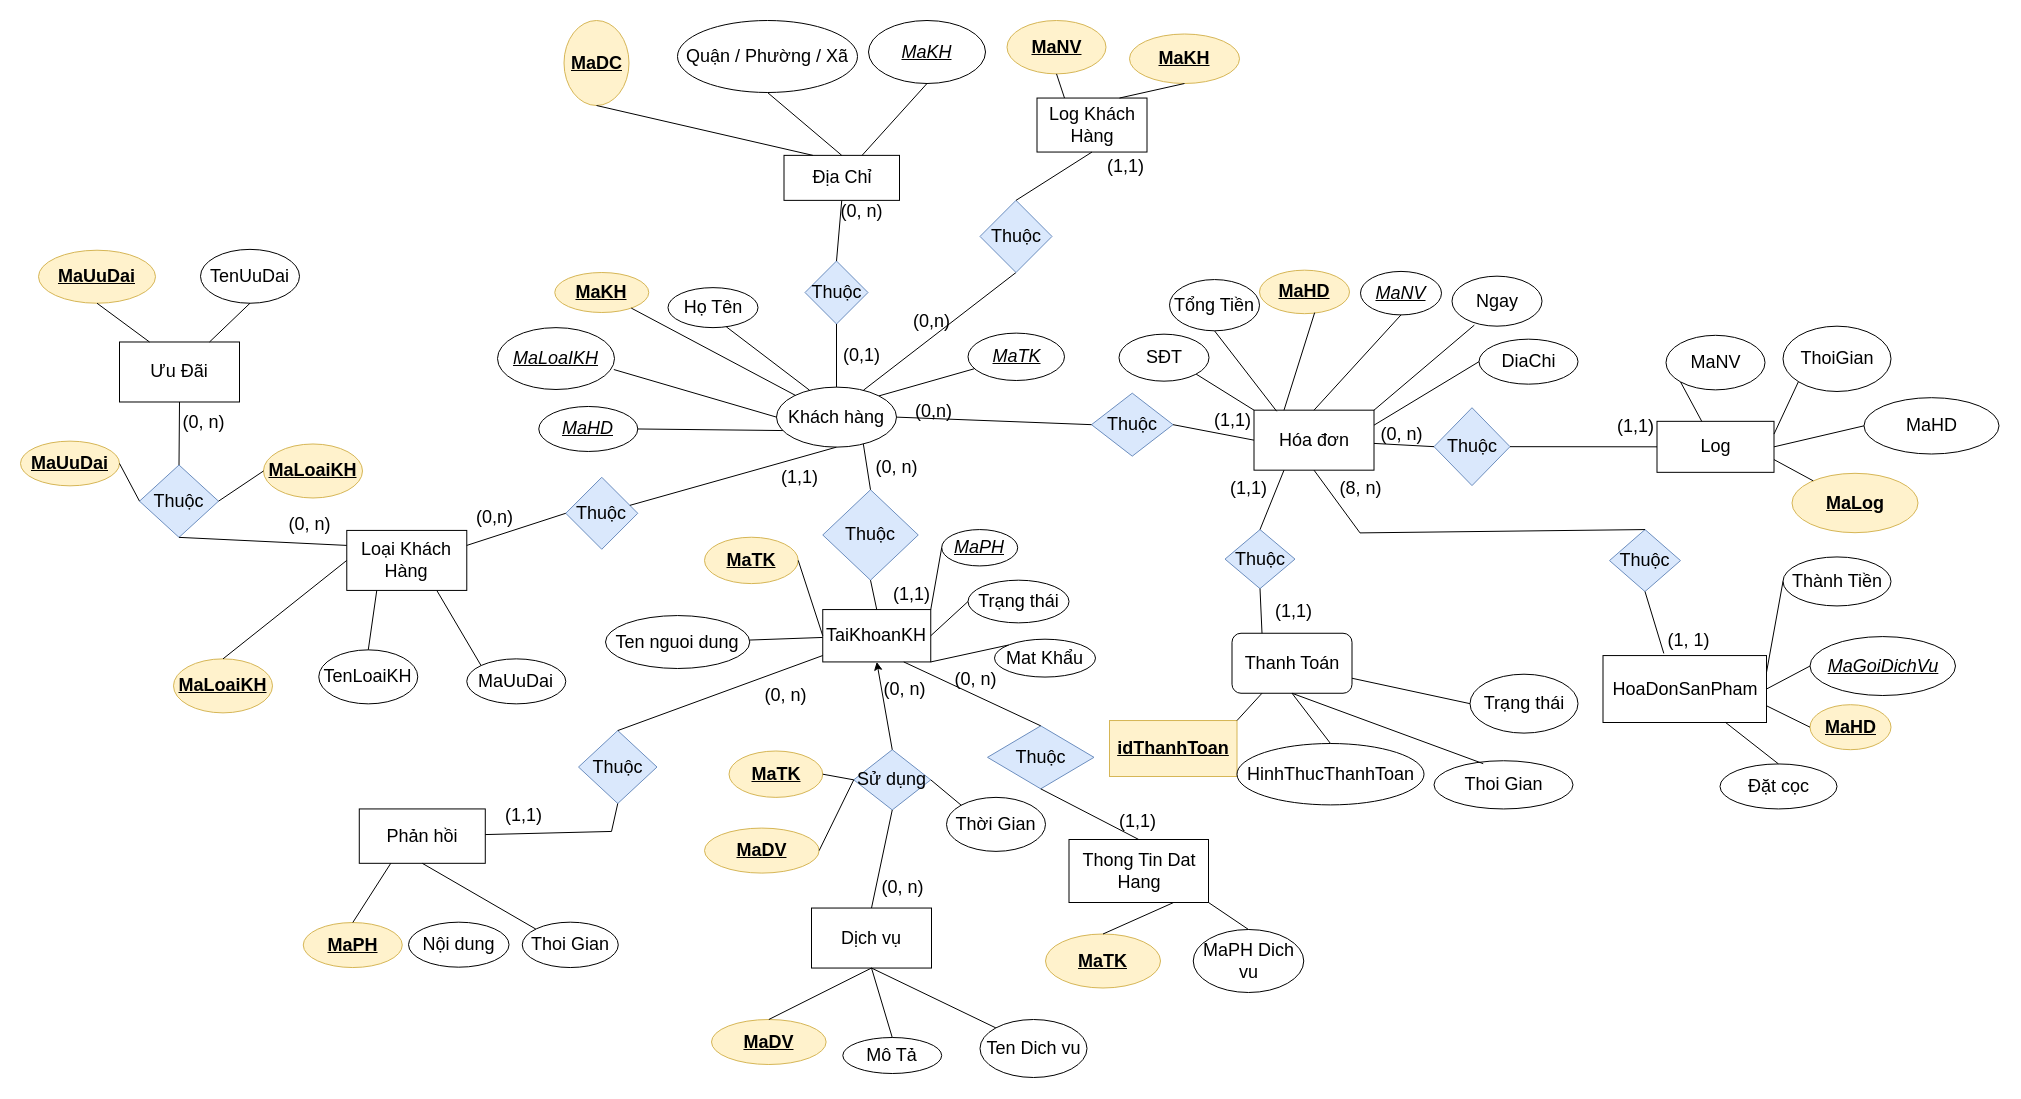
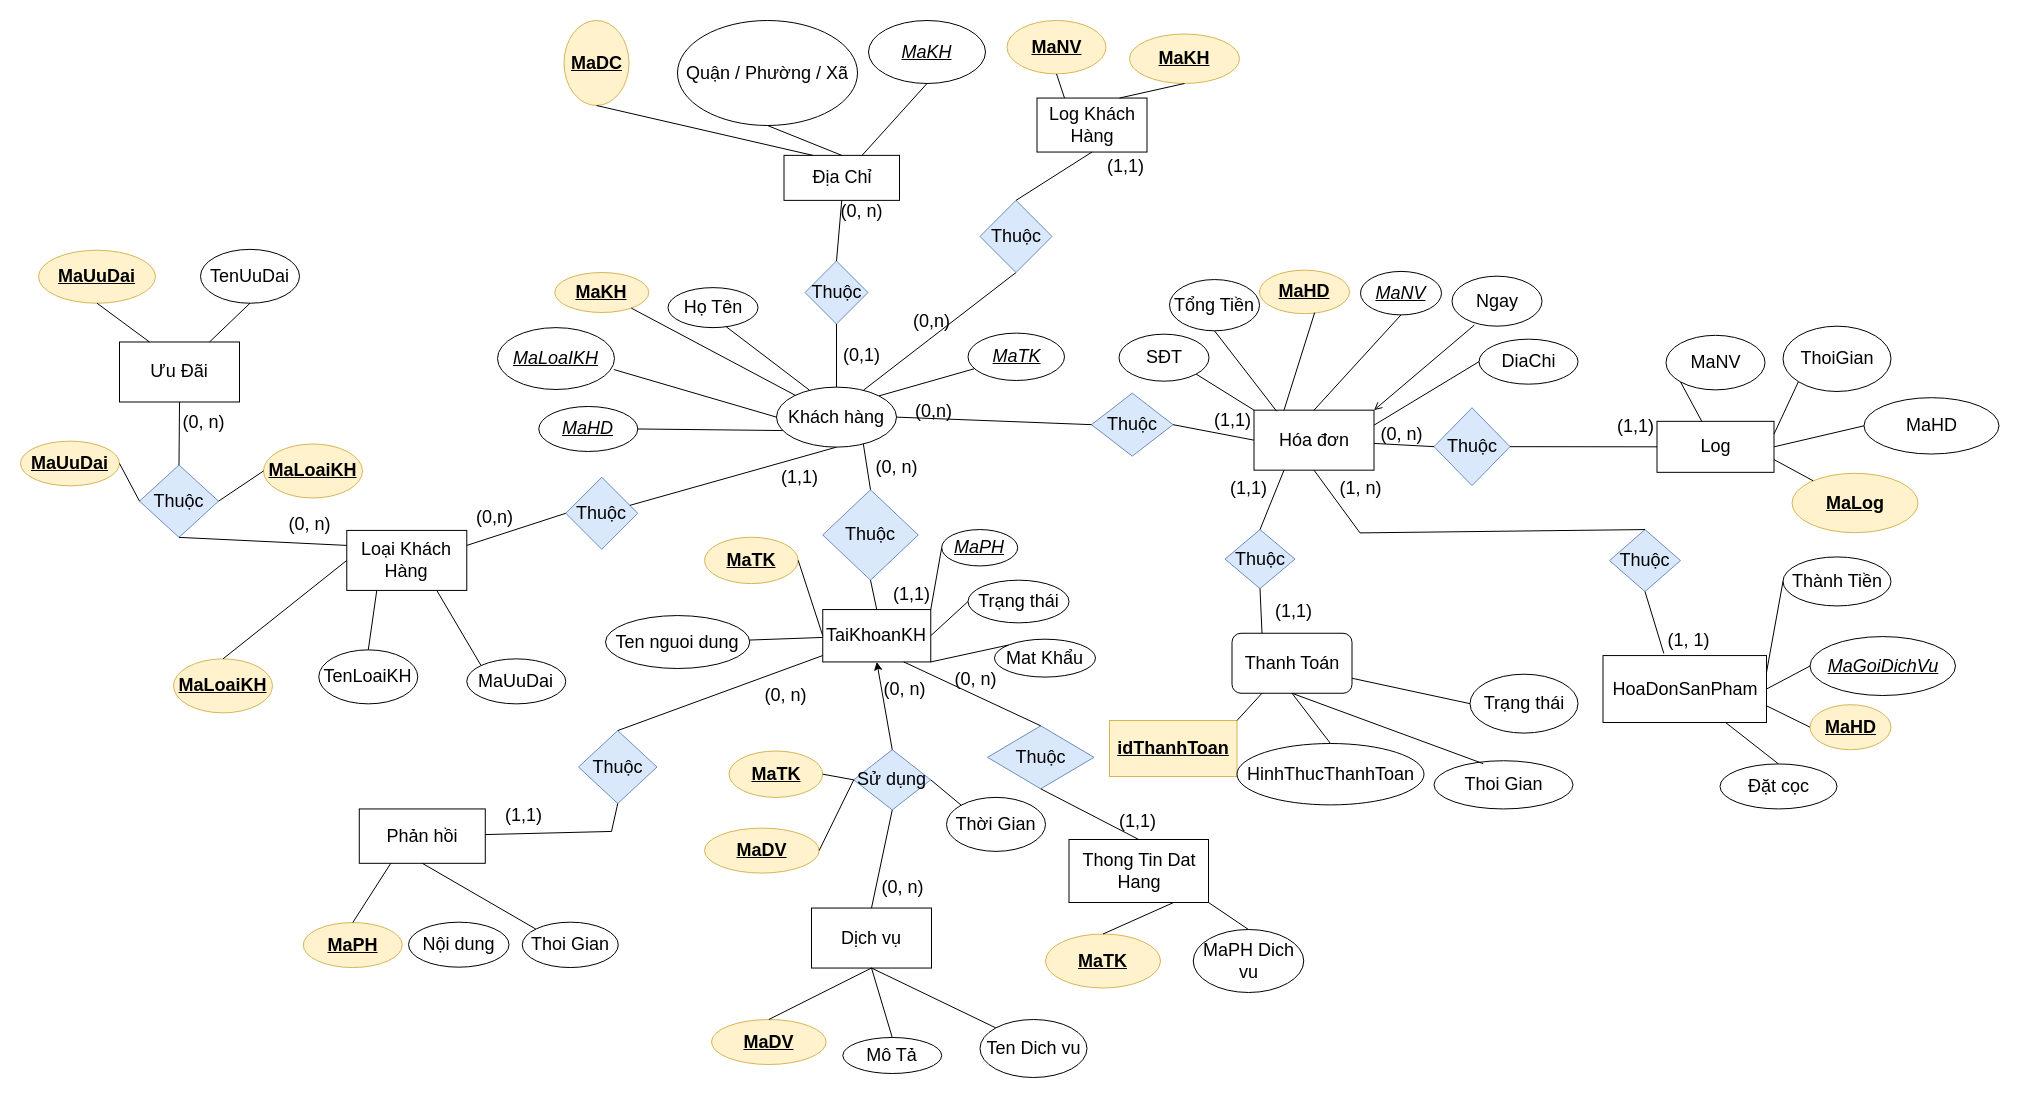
(768, 57) -> (768, 73)
(1377, 408) -> (1378, 407)
(1361, 489) -> (1361, 489)
